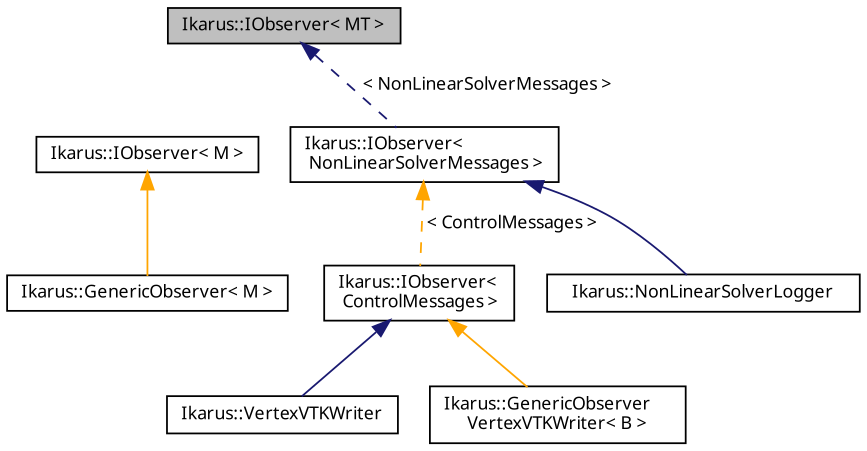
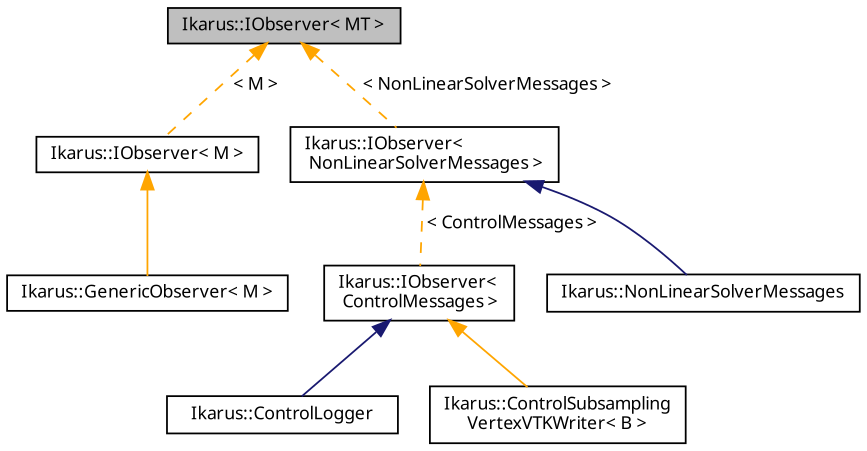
(356, 91) -> (356, 91)
none -> (209, 96)
(703, 293) -> (703, 293)
(282, 415) -> (282, 415)
(558, 415) -> (558, 415)
